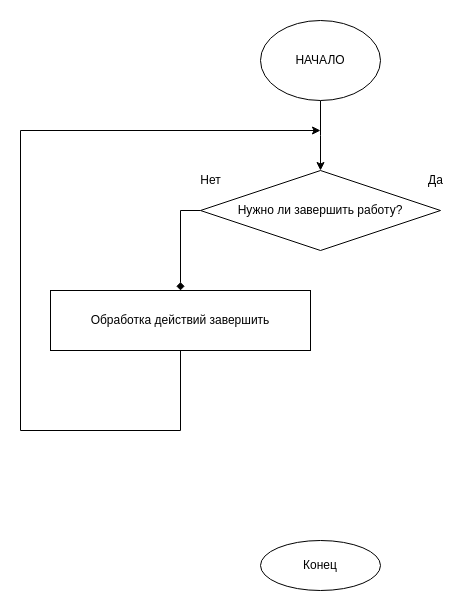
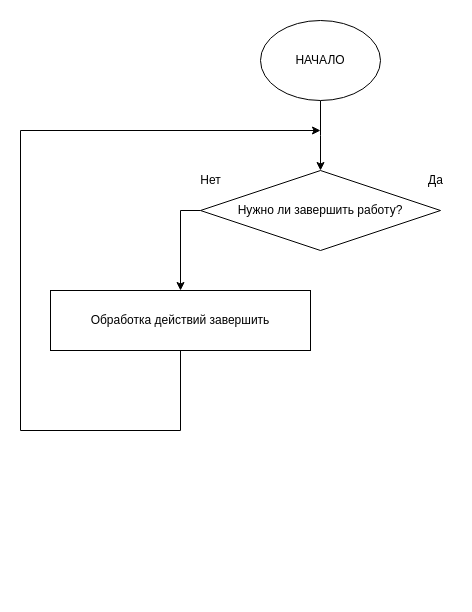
(181, 282) -> (181, 282)
(321, 566) -> none
